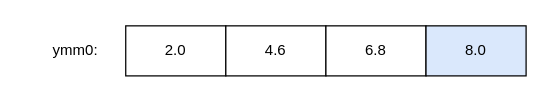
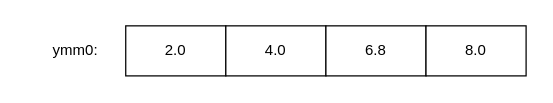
(276, 51) -> (276, 51)
(476, 51) -> (476, 51)
